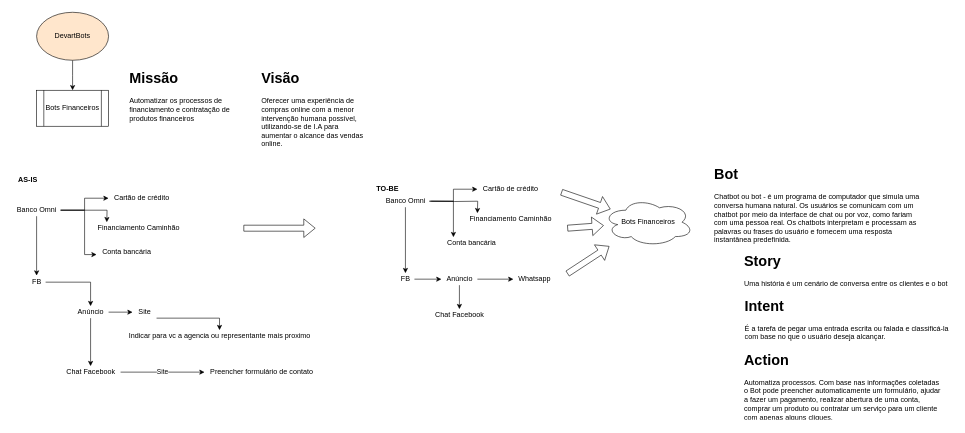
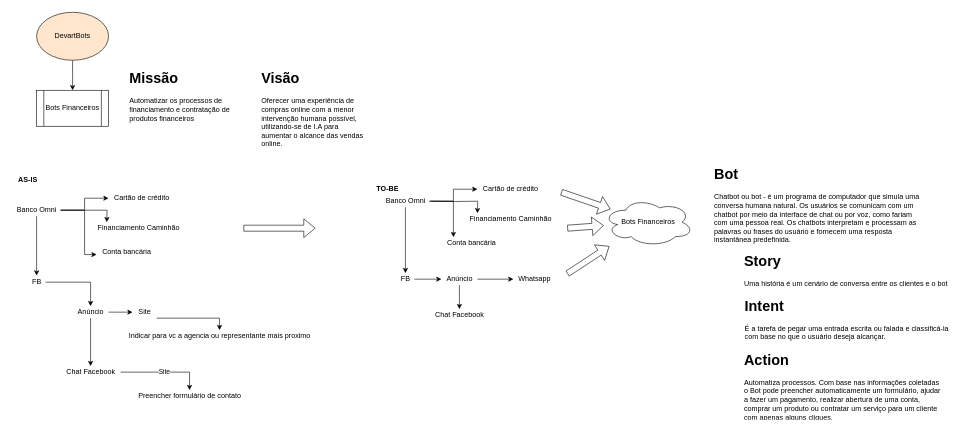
(261, 372) -> (189, 396)
